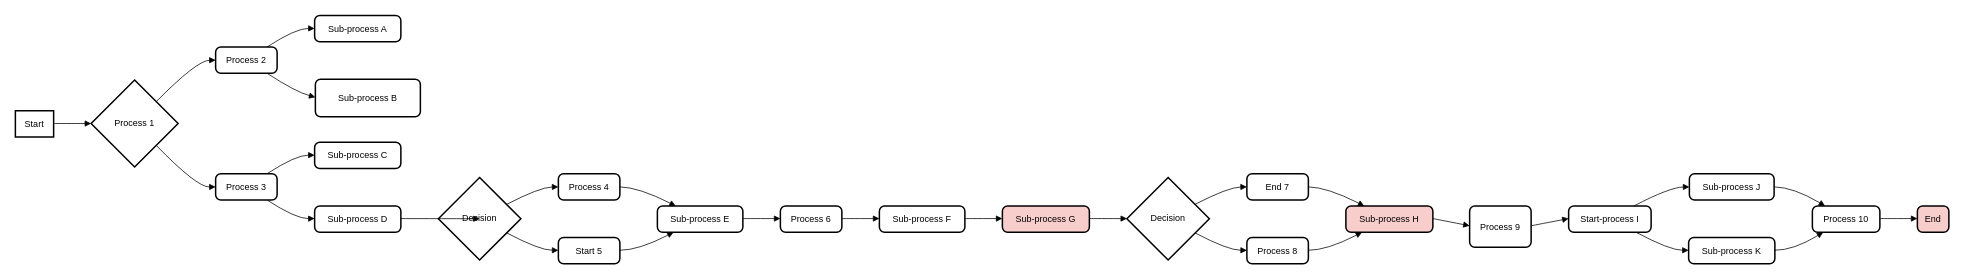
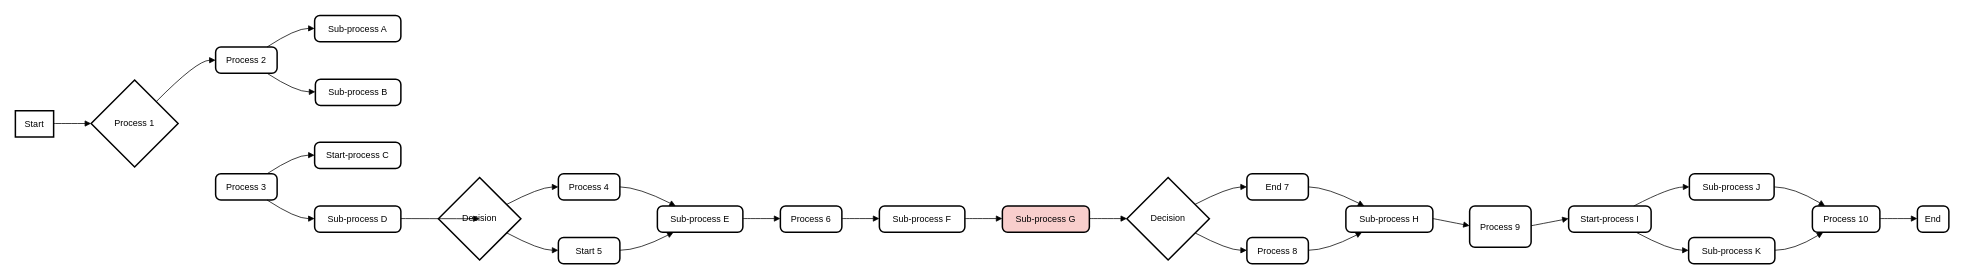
(368, 98) -> (358, 92)
(358, 156) -> (358, 156)
(180, 168) -> none
(1389, 219) -> (1389, 219)
(1933, 219) -> (1933, 219)
